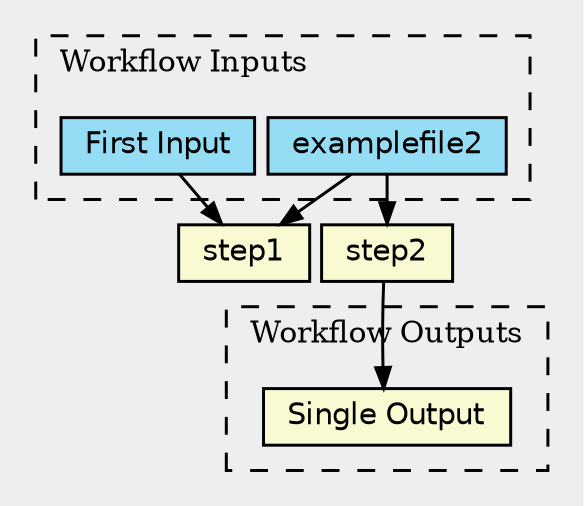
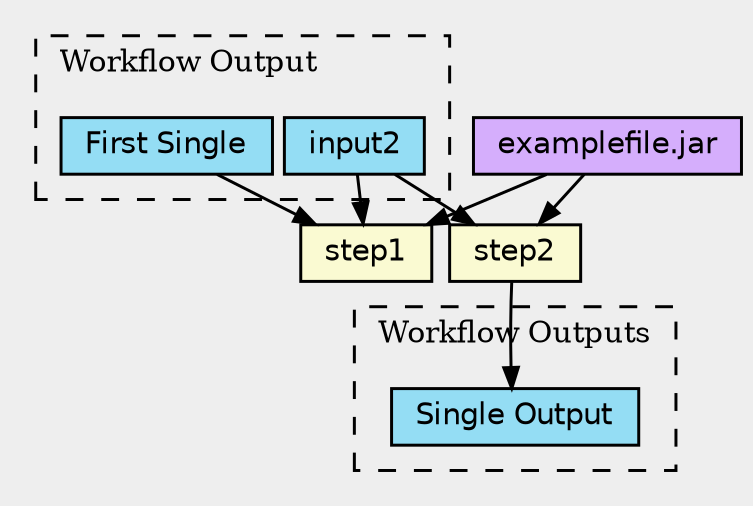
(185, 64) -> (189, 64)
(158, 146) -> (167, 146)
(387, 146) -> (354, 146)
none -> (607, 146)
(387, 417) -> (515, 417)
